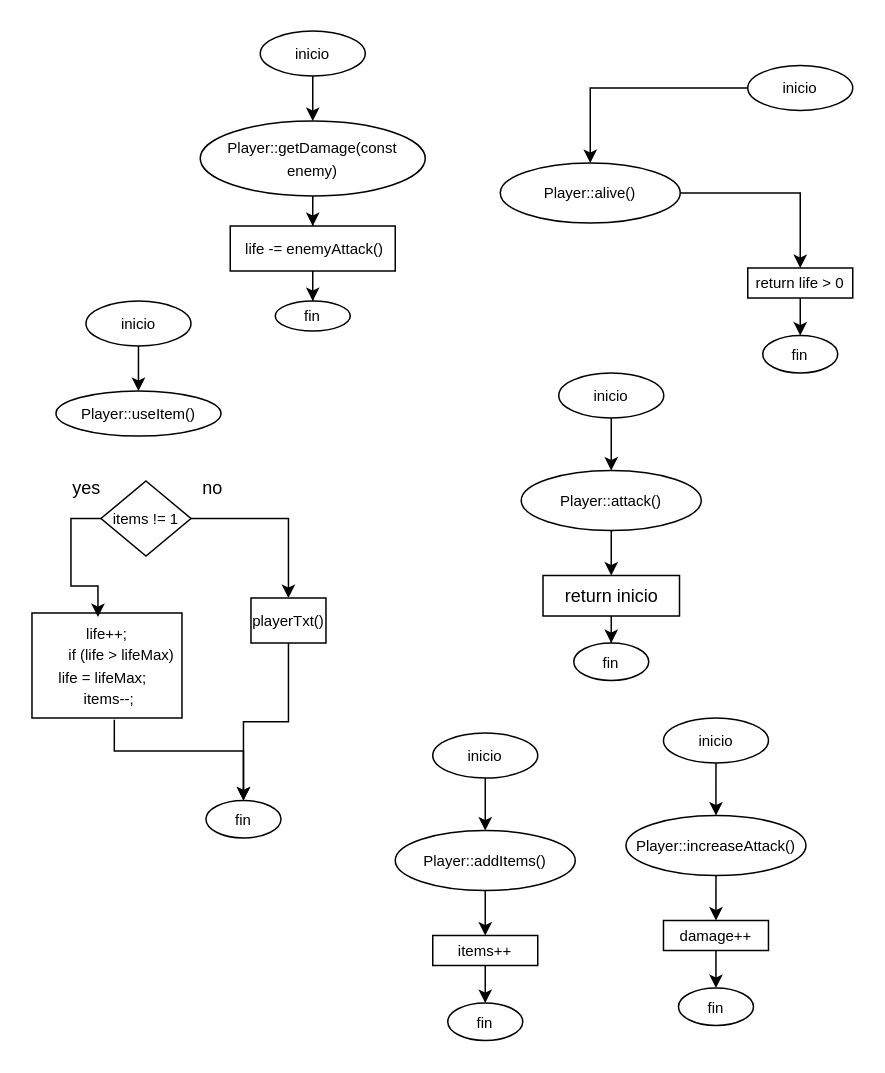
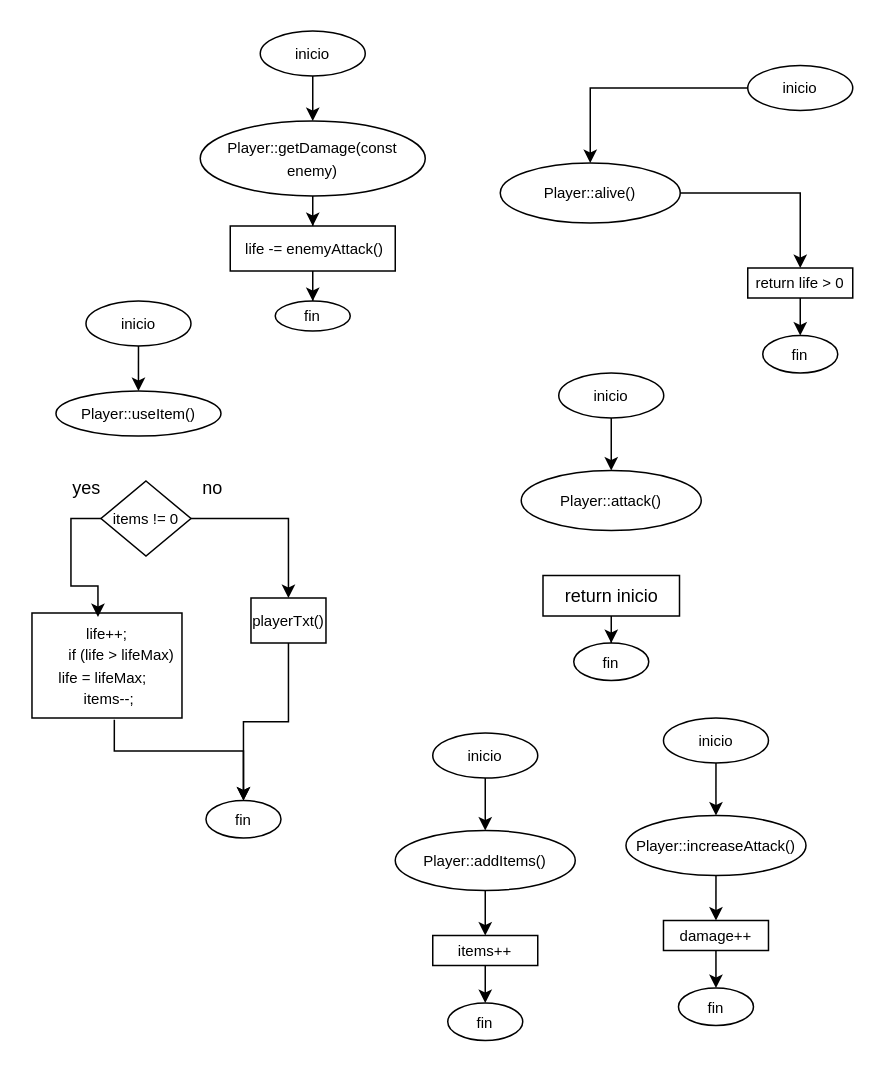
(146, 518) -> (146, 518)
(611, 558) -> none
